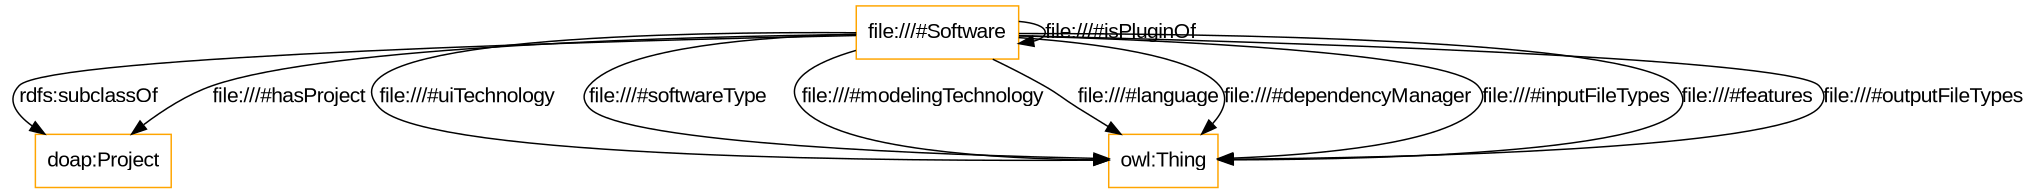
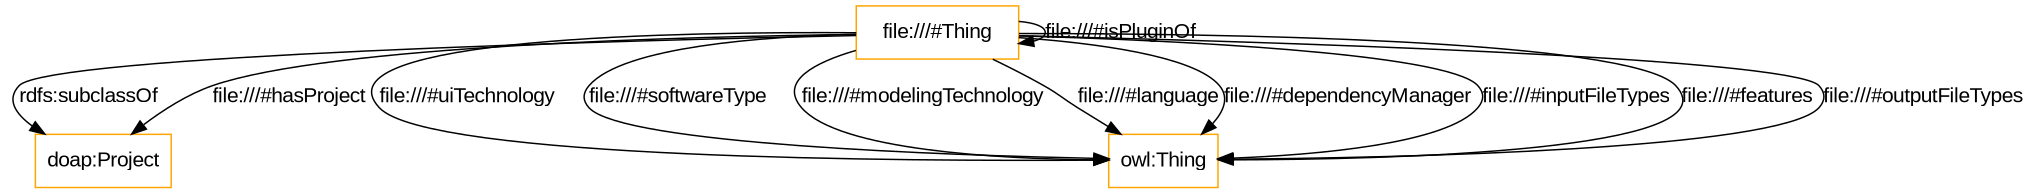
(937, 32) -> (937, 32)
